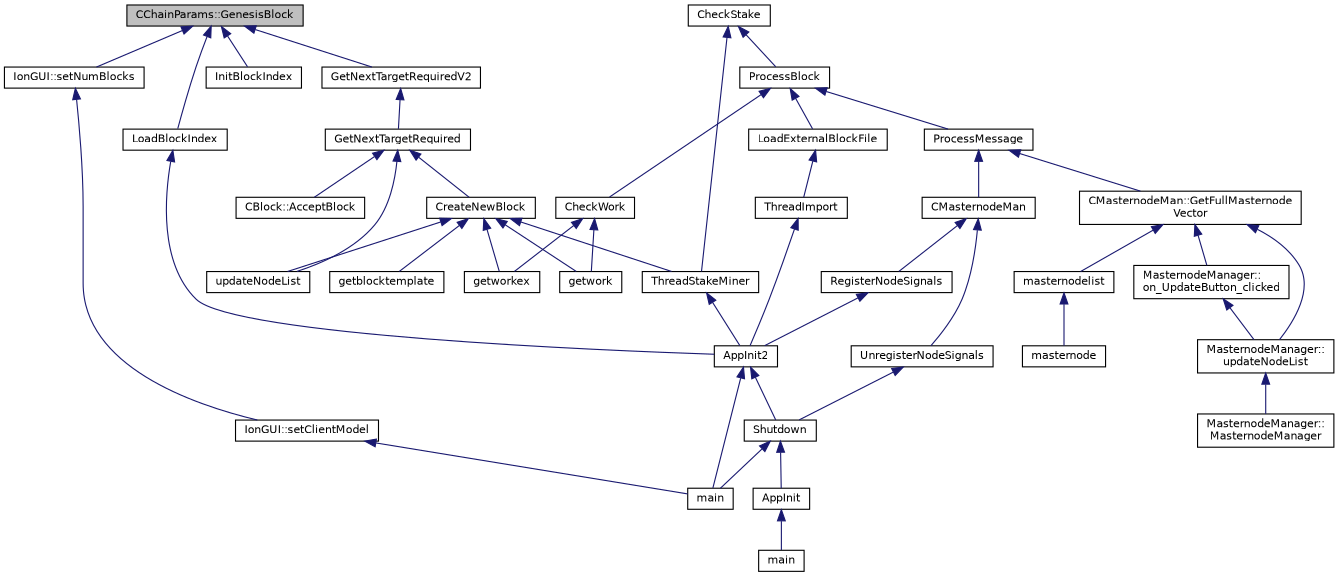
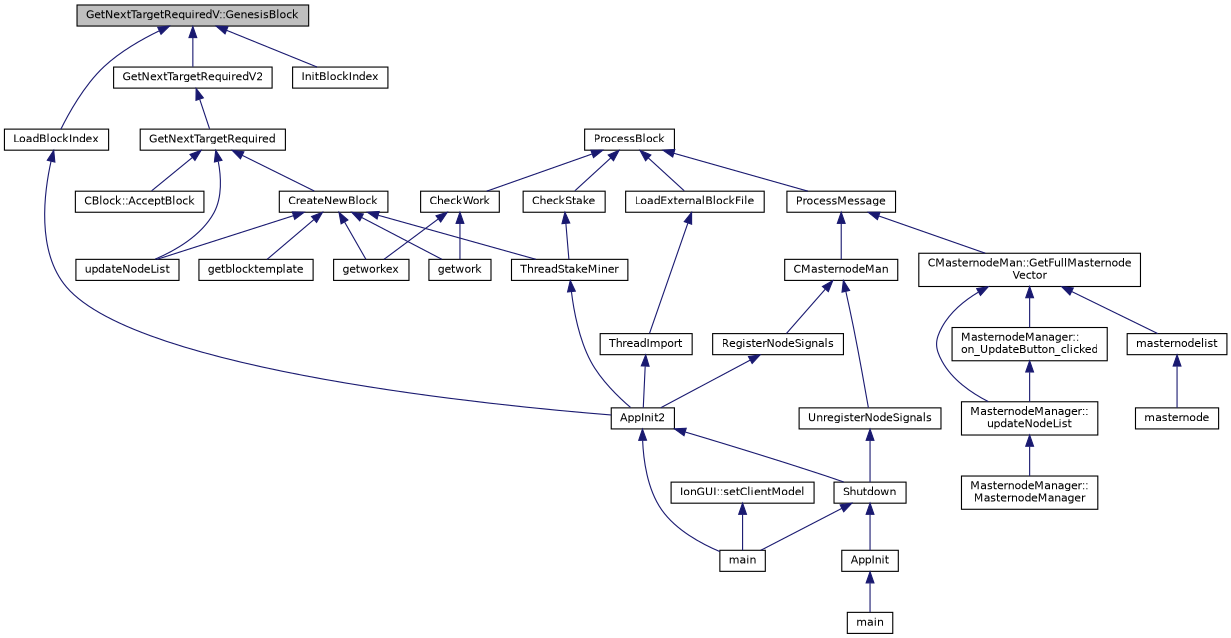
(215, 16) -> (193, 16)
(761, 51) -> (593, 174)
(74, 78) -> none
